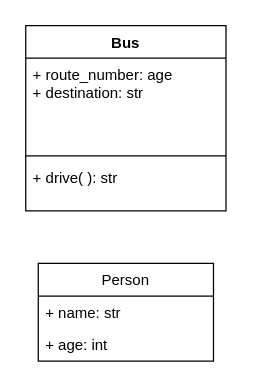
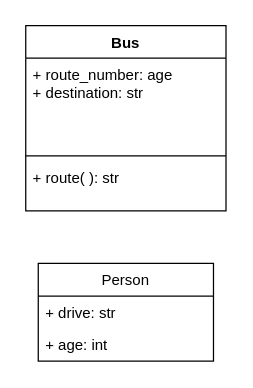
(86, 178) -> (88, 178)
(85, 313) -> (88, 313)
